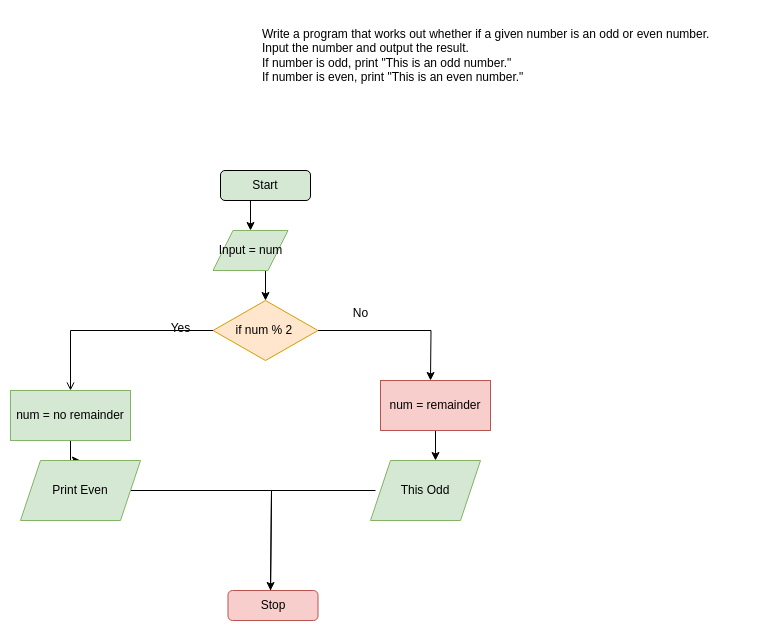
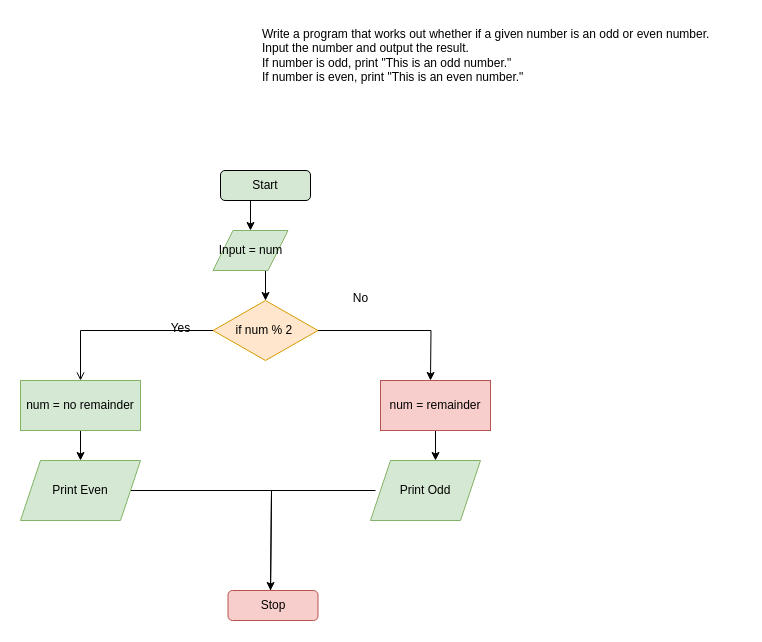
(361, 314) -> (361, 299)
(71, 416) -> (81, 406)
(426, 491) -> (426, 491)
